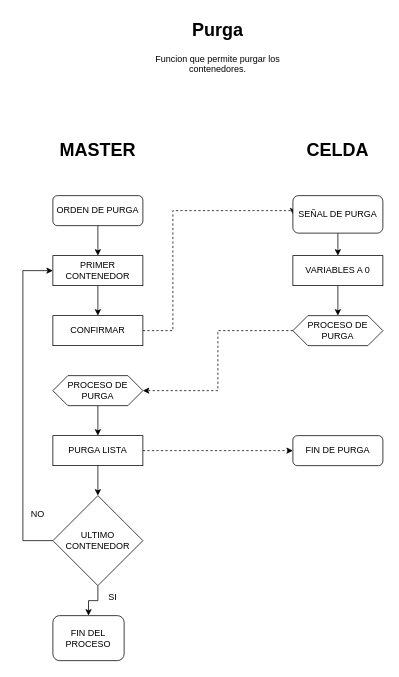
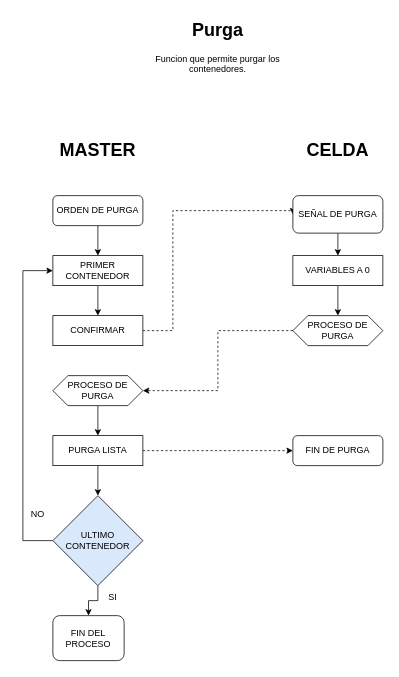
(98, 540) -> (98, 540)
